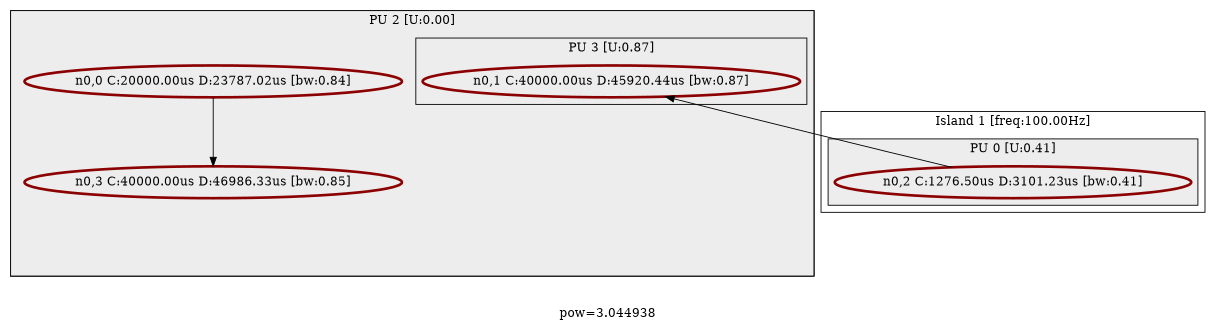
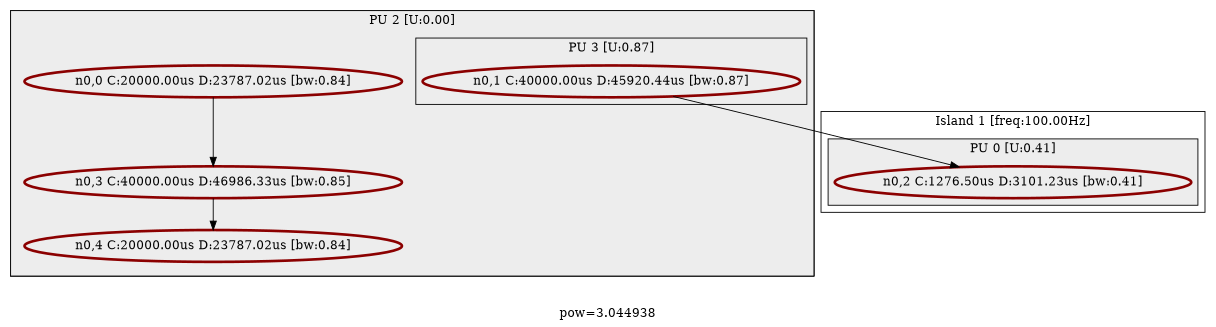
(806, 132) -> (805, 129)
none -> (213, 246)
